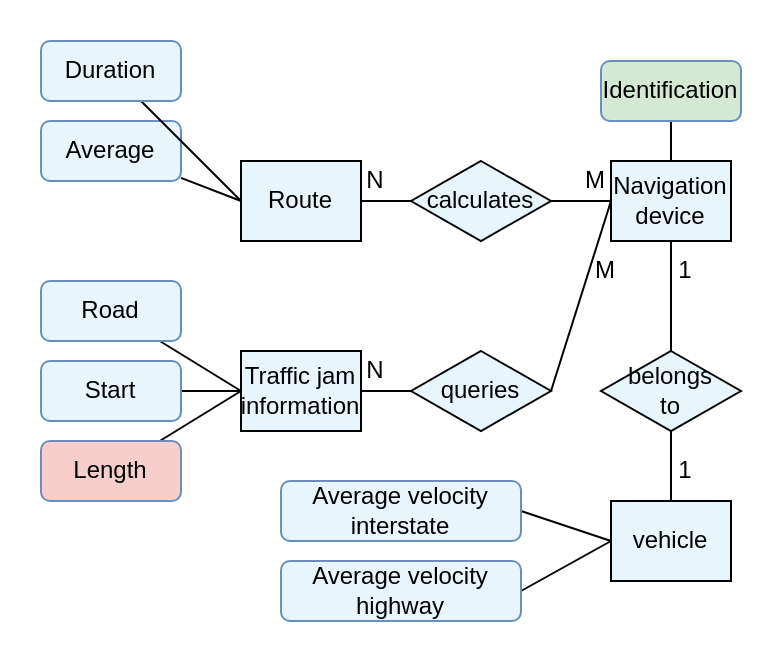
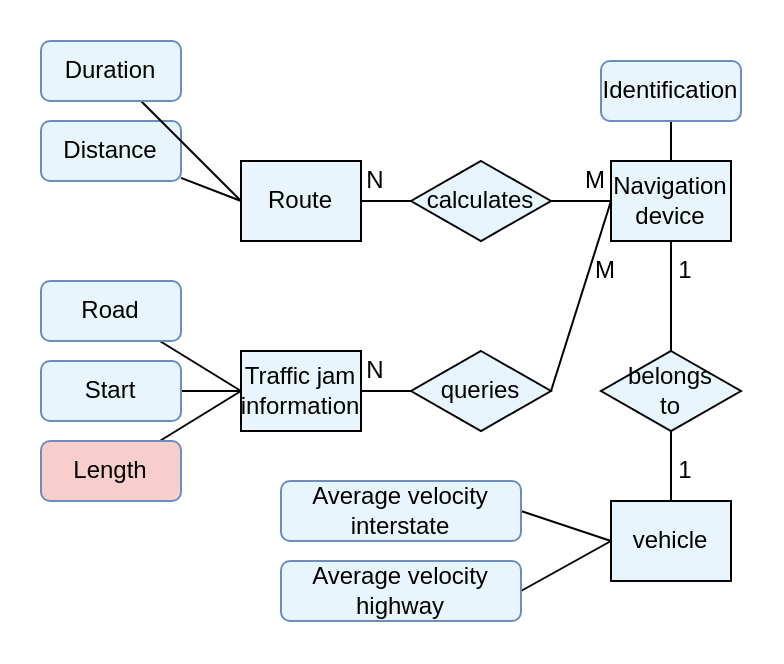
(671, 91) -> (671, 91)
(111, 151) -> (111, 151)
